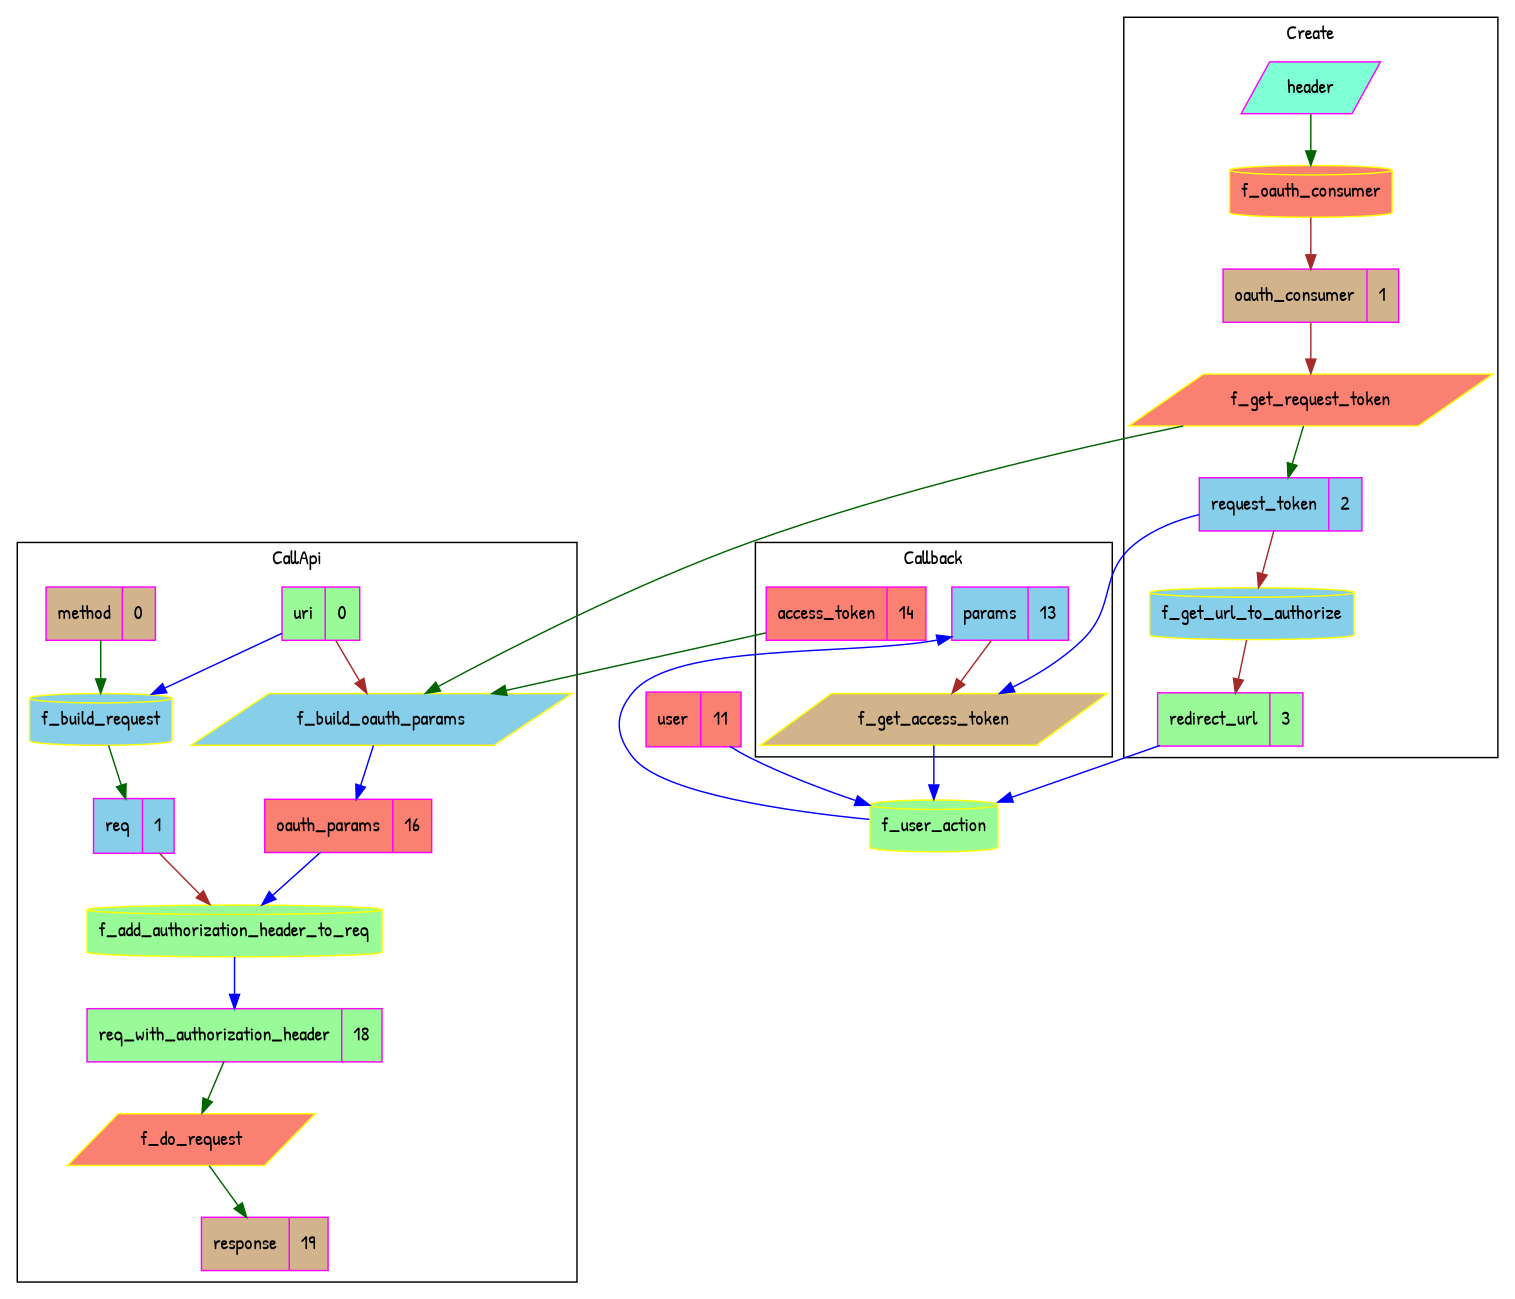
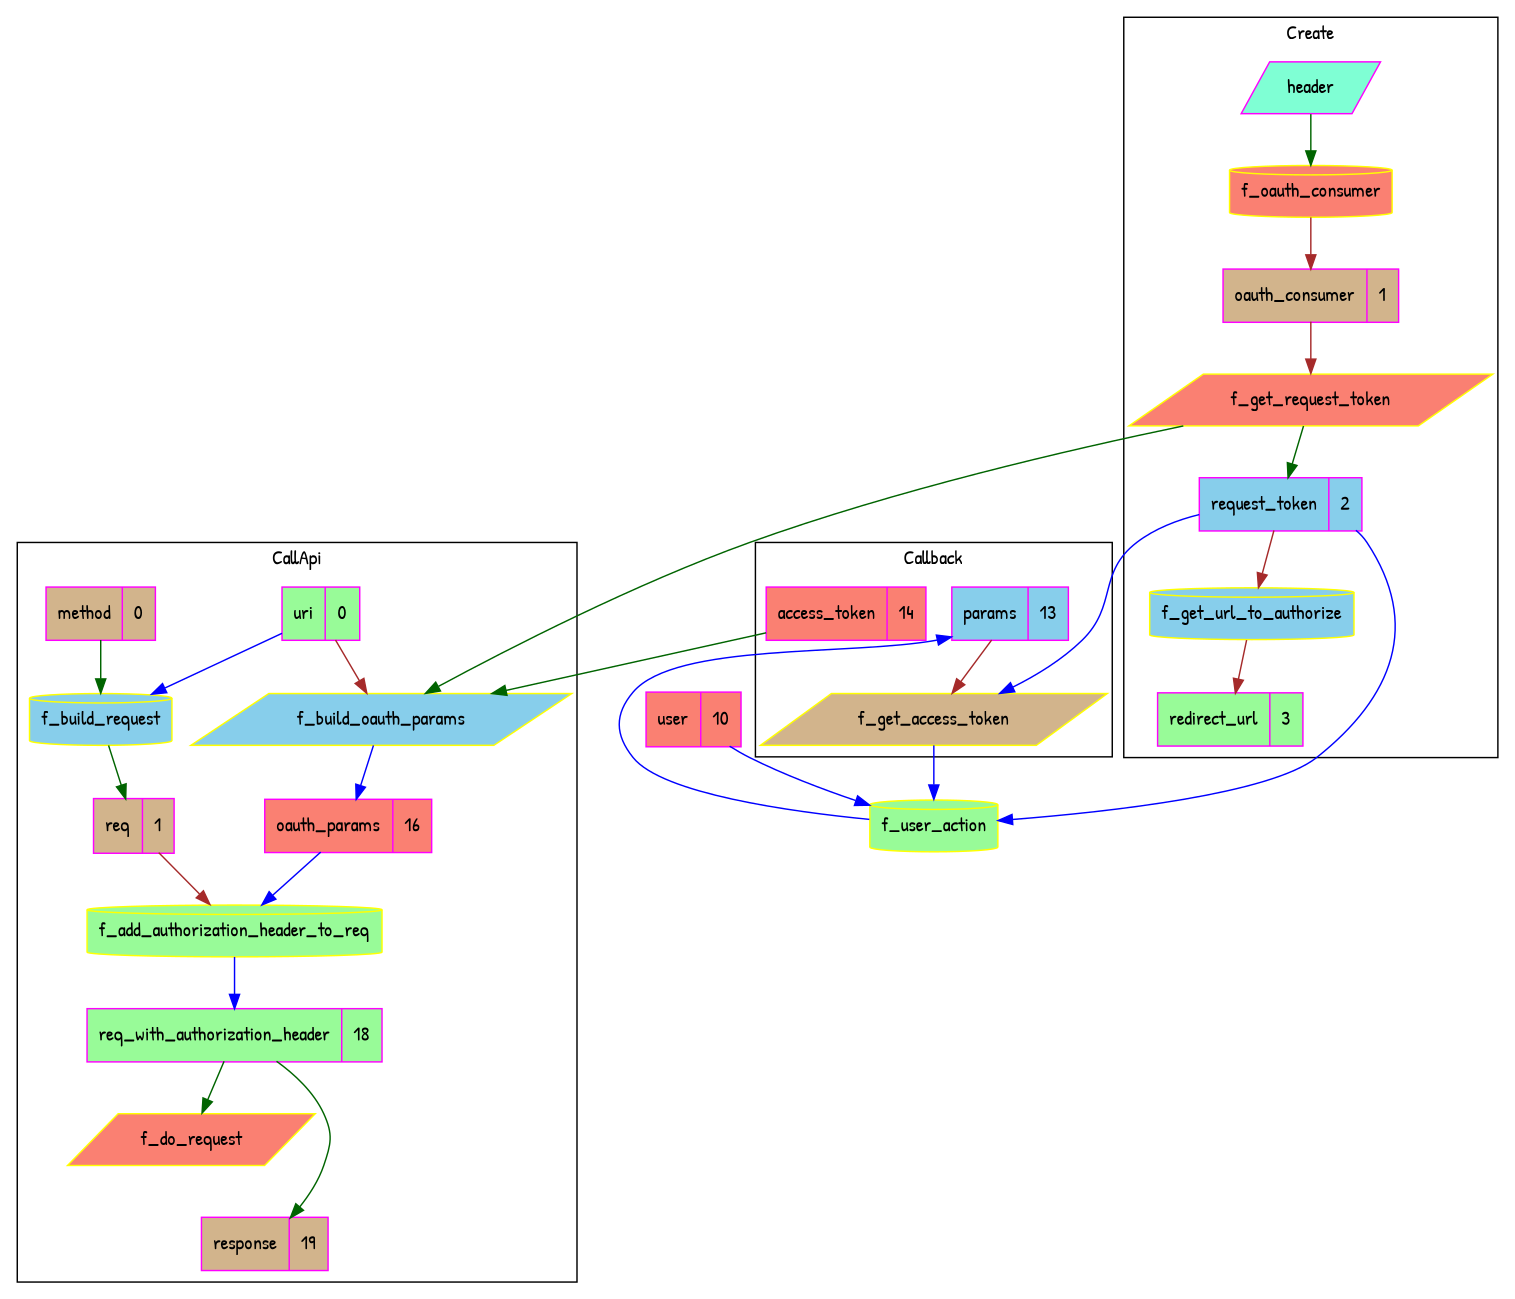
(721, 719) -> (721, 719)
(1086, 771) -> (1296, 770)
(134, 826) -> (134, 826)
(224, 1186) -> (329, 1128)
